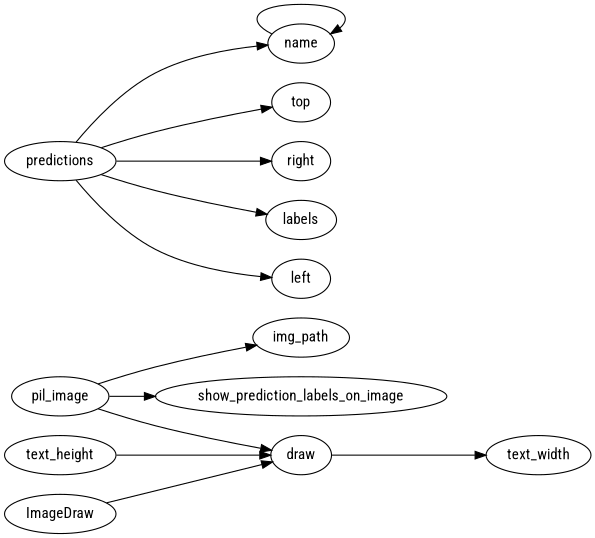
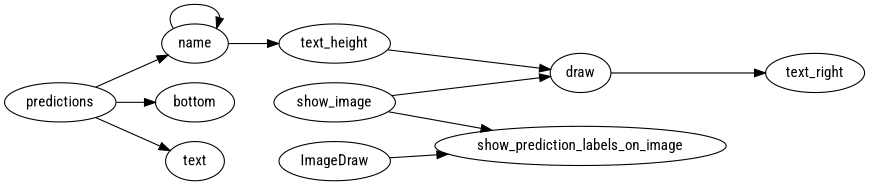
none -> (248, 44)
(301, 102) -> none
(301, 161) -> none
(301, 220) -> (195, 102)
(301, 279) -> (195, 161)
(301, 338) -> none
(60, 396) -> (335, 102)
(539, 455) -> (815, 73)
(184, 484) -> (413, 156)
